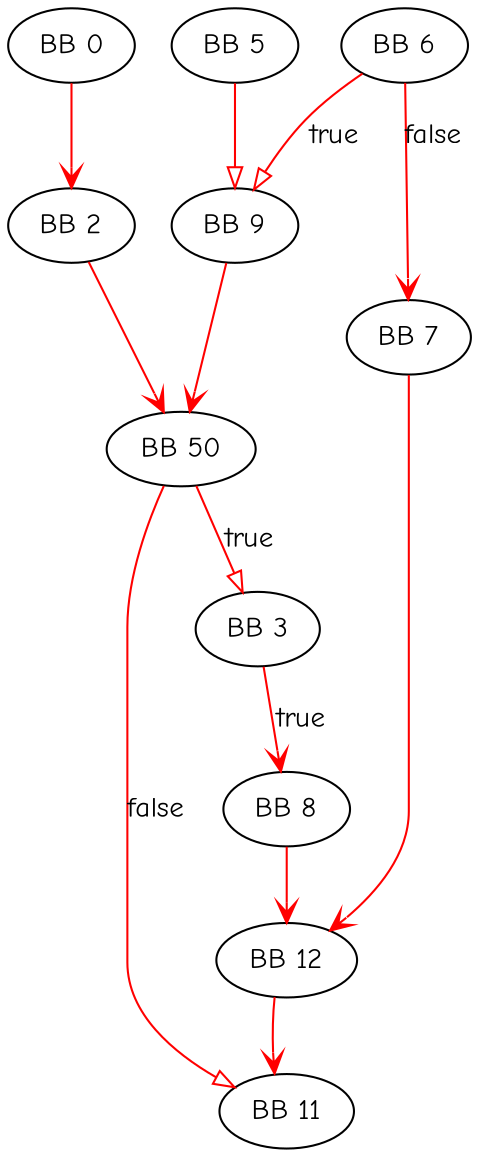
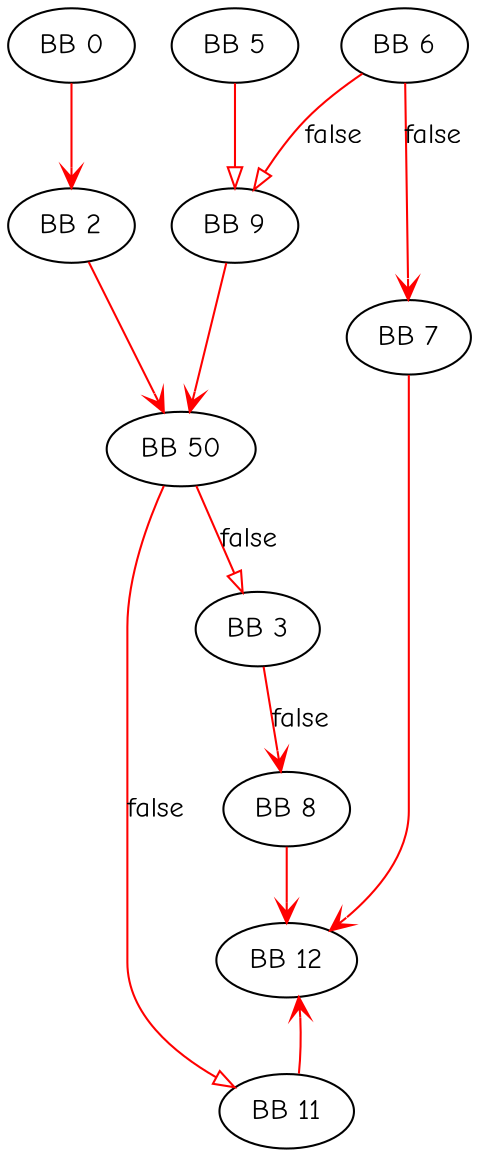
(334, 136) -> (334, 136)
(249, 539) -> (249, 539)
(301, 719) -> (301, 719)
(273, 1025) -> (301, 1046)
